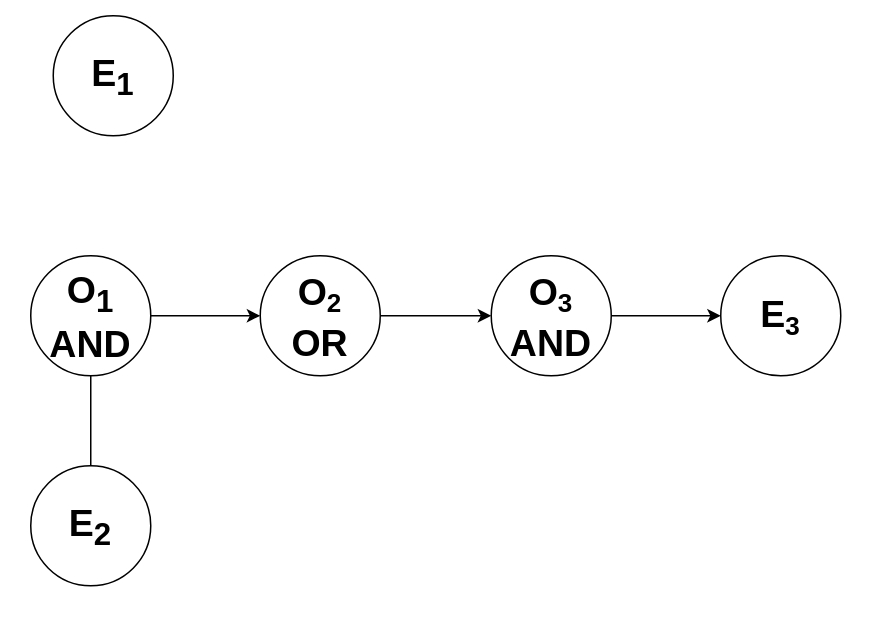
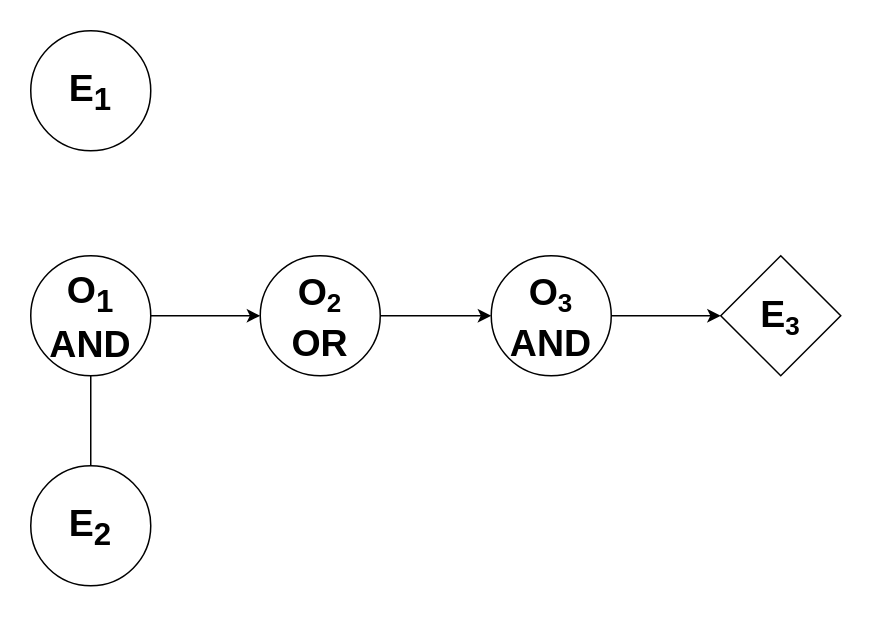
(113, 76) -> (91, 91)
(781, 316) -> (781, 316)
